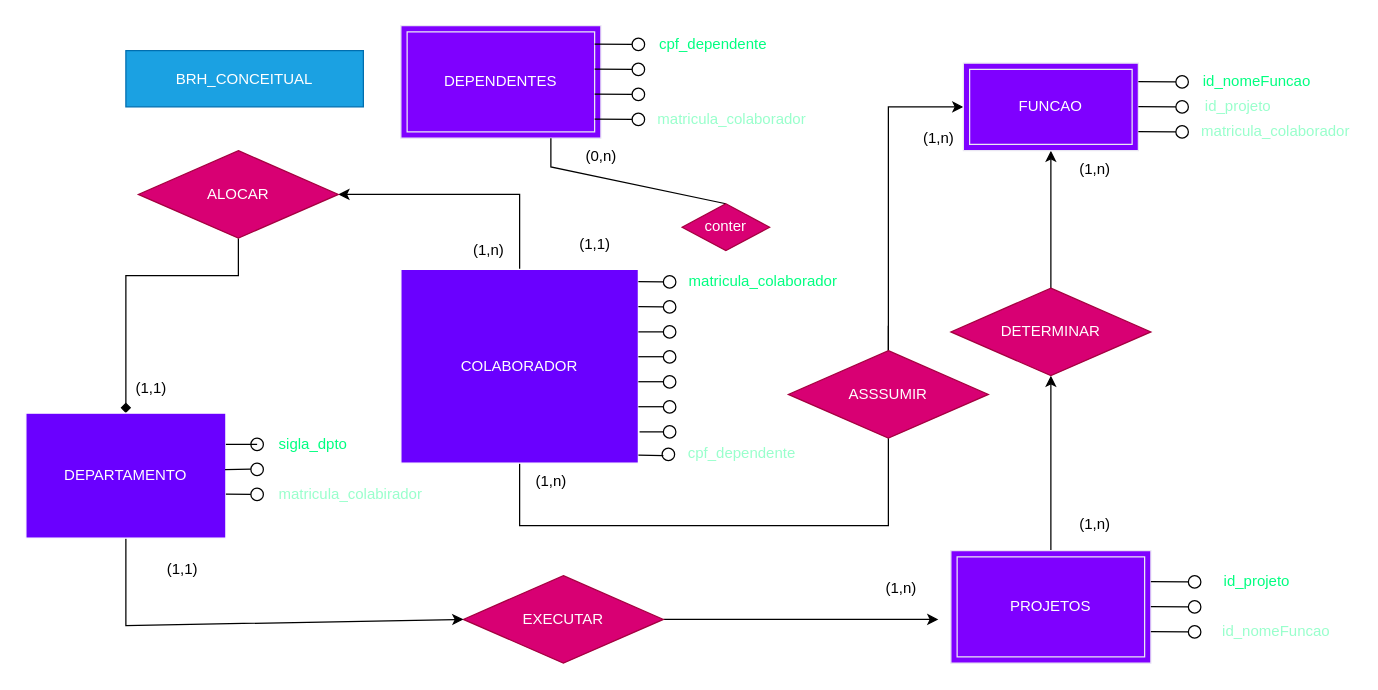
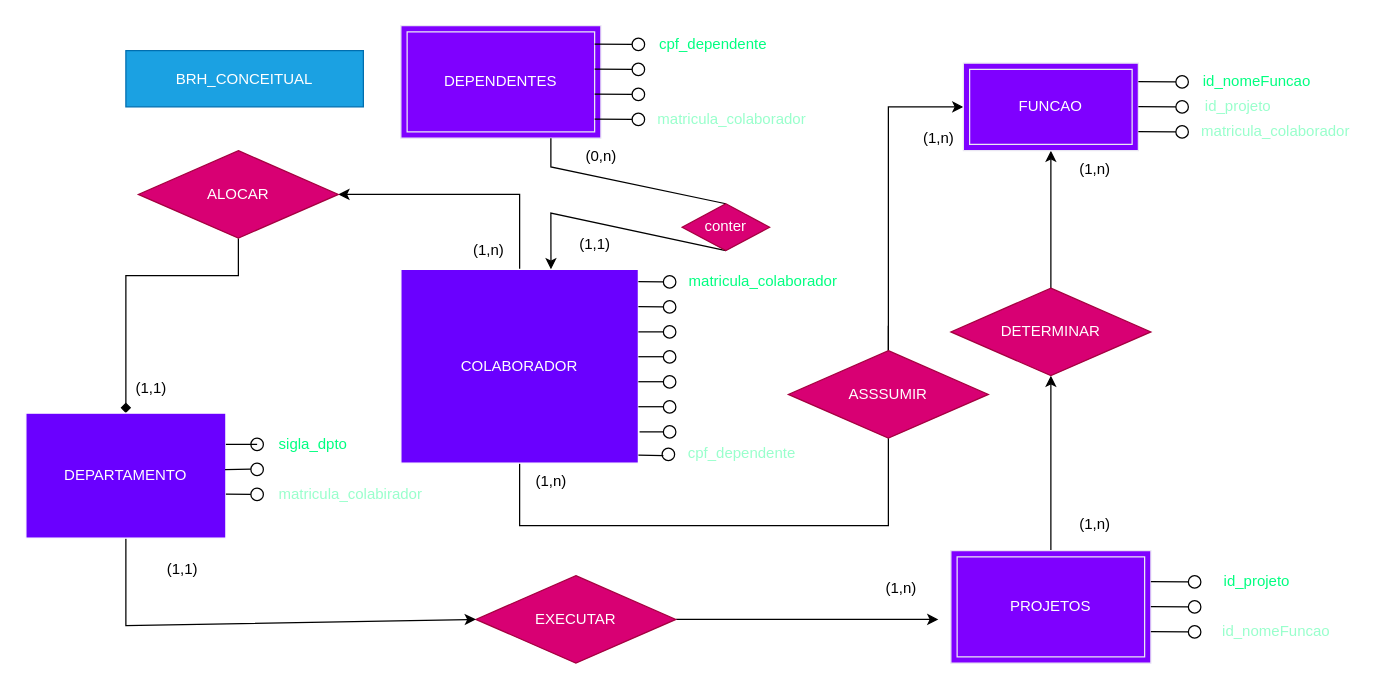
none -> (615, 227)
(563, 619) -> (576, 619)
